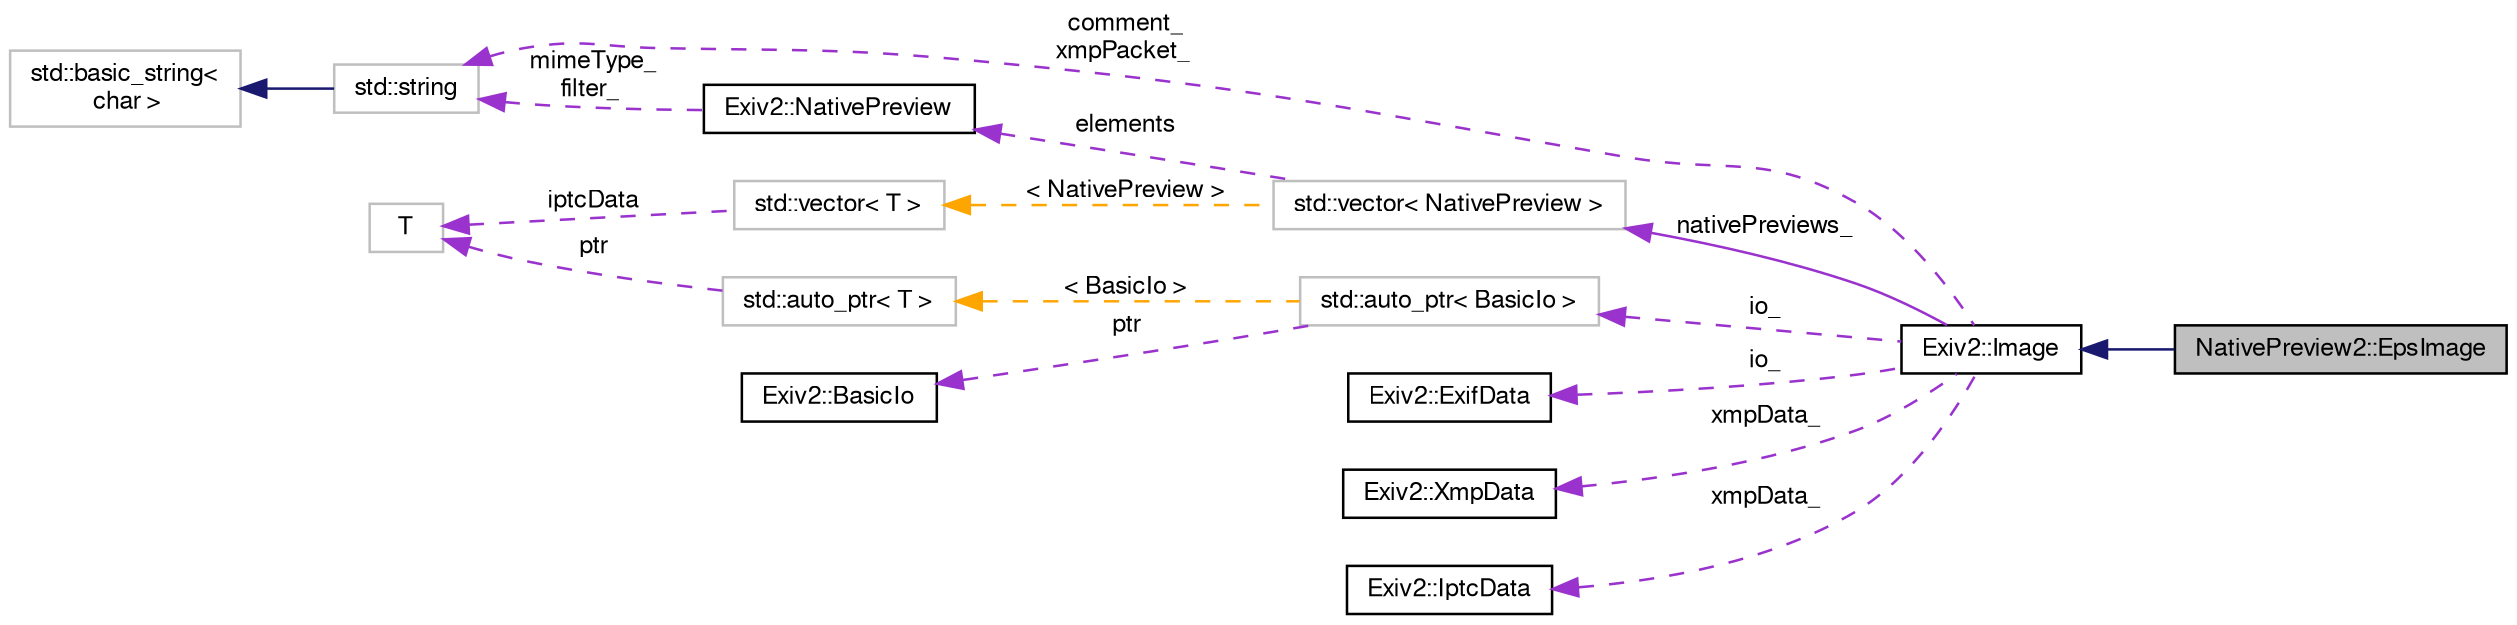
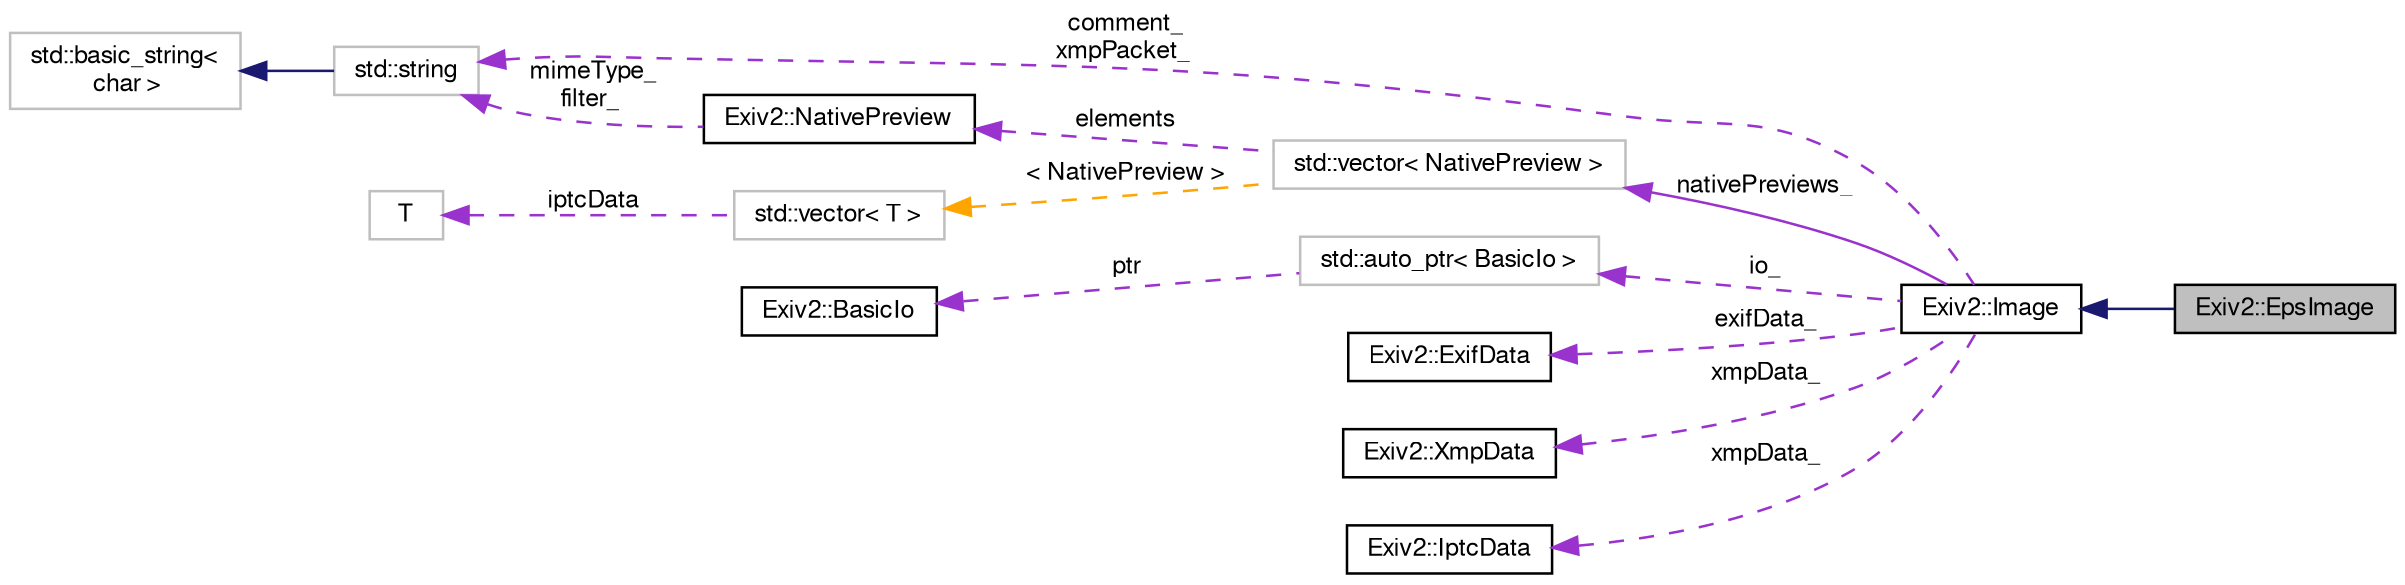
(839, 301) -> none
(2341, 349) -> (2285, 309)
(1763, 361) -> (1763, 320)
